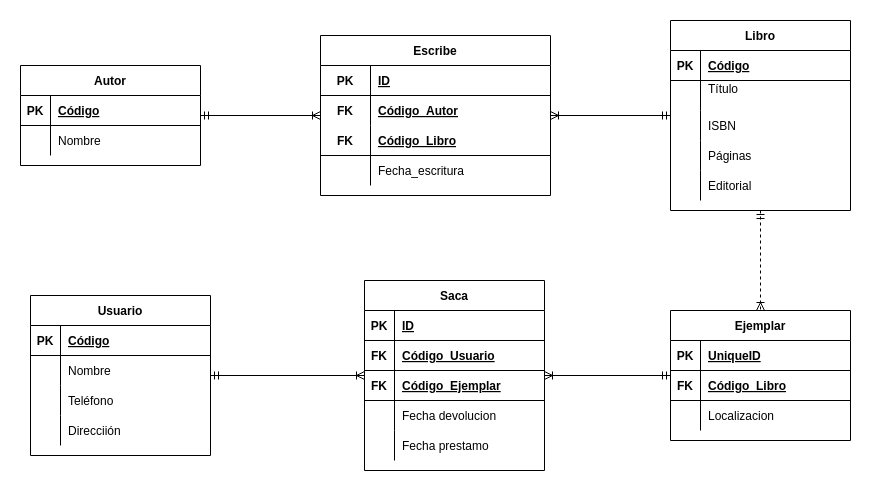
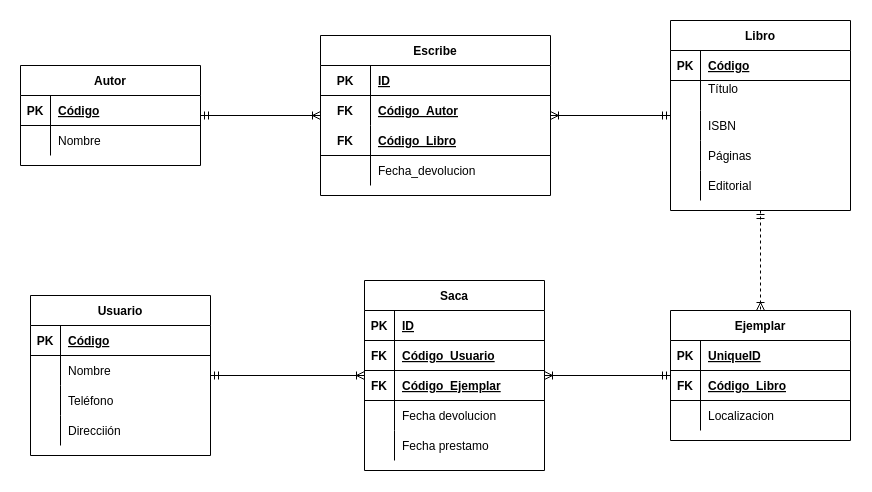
(427, 171) -> (429, 171)
